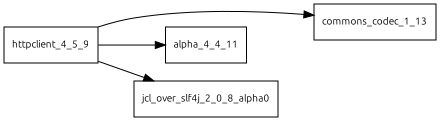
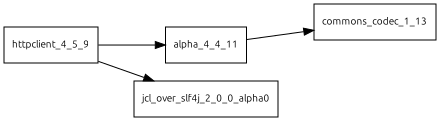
(200, 12) -> (275, 36)
(206, 99) -> (206, 99)
